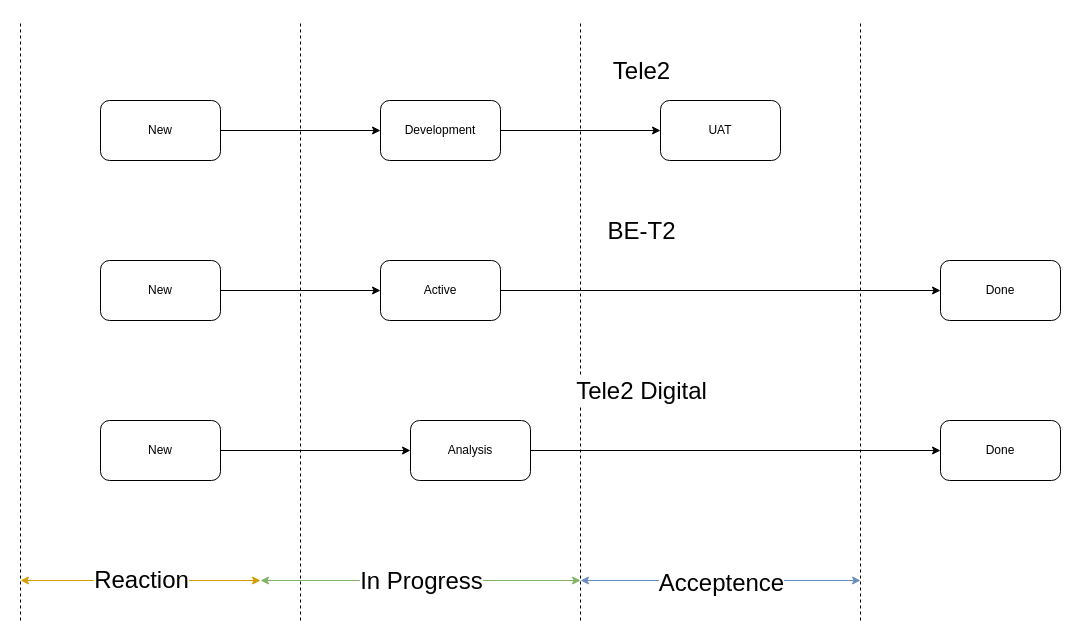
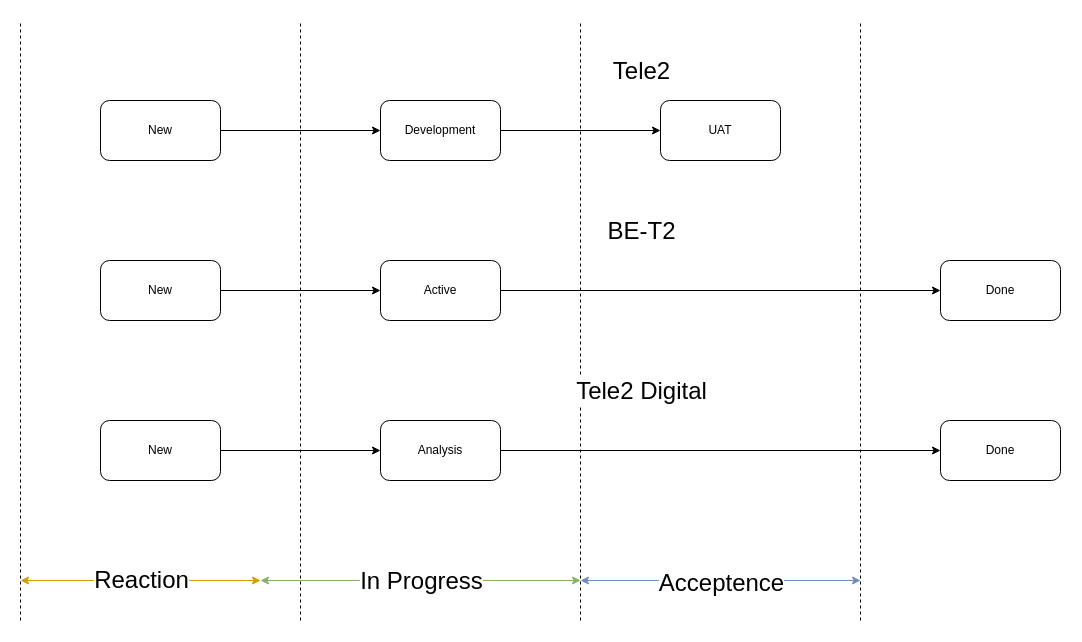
(471, 451) -> (441, 451)
